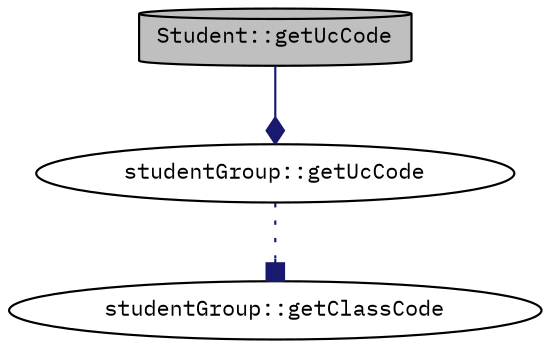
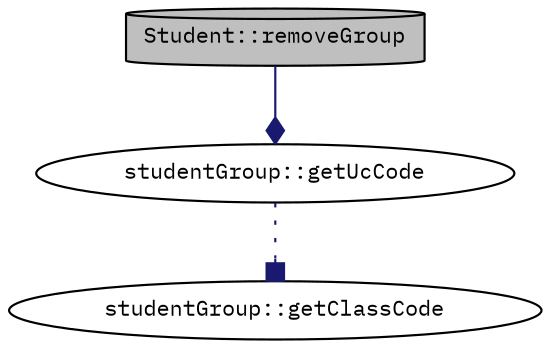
(275, 37) -> (275, 37)
